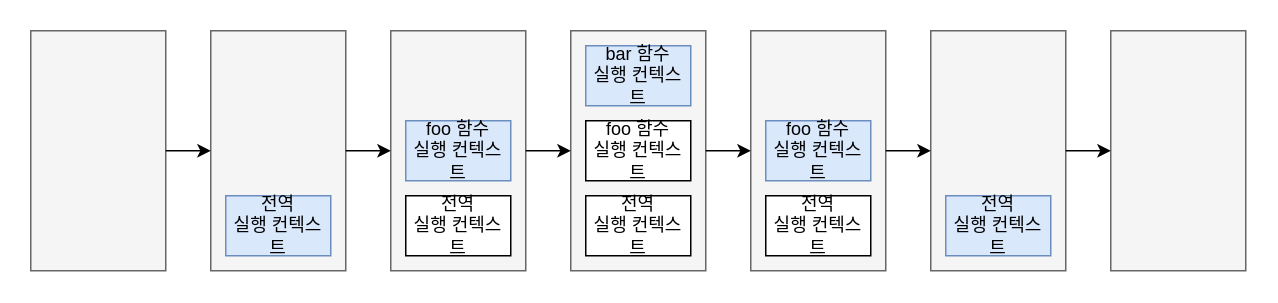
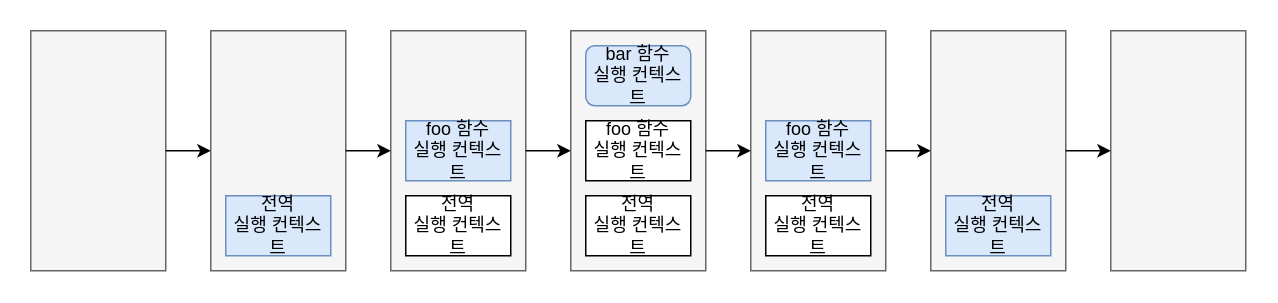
(638, 76) -> (638, 76)
